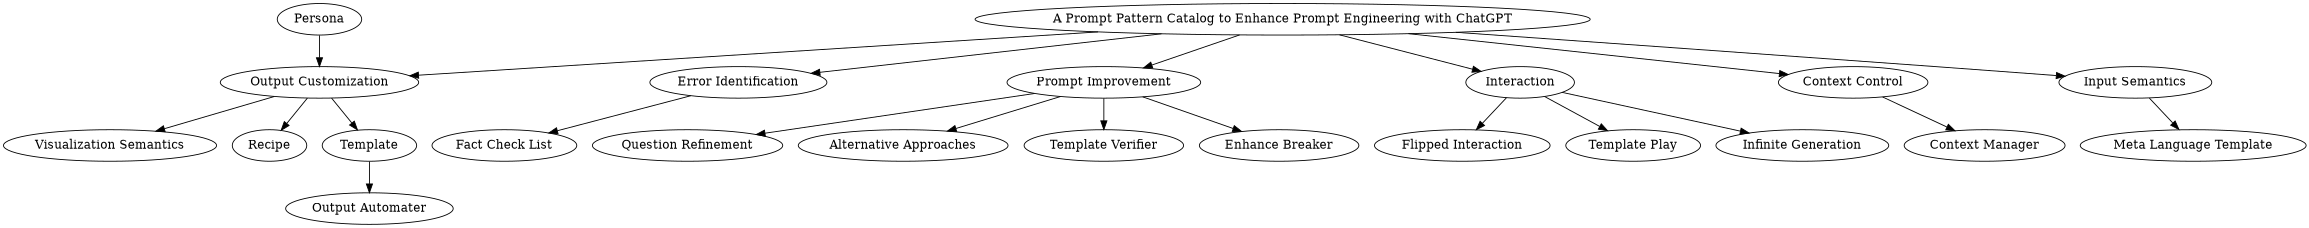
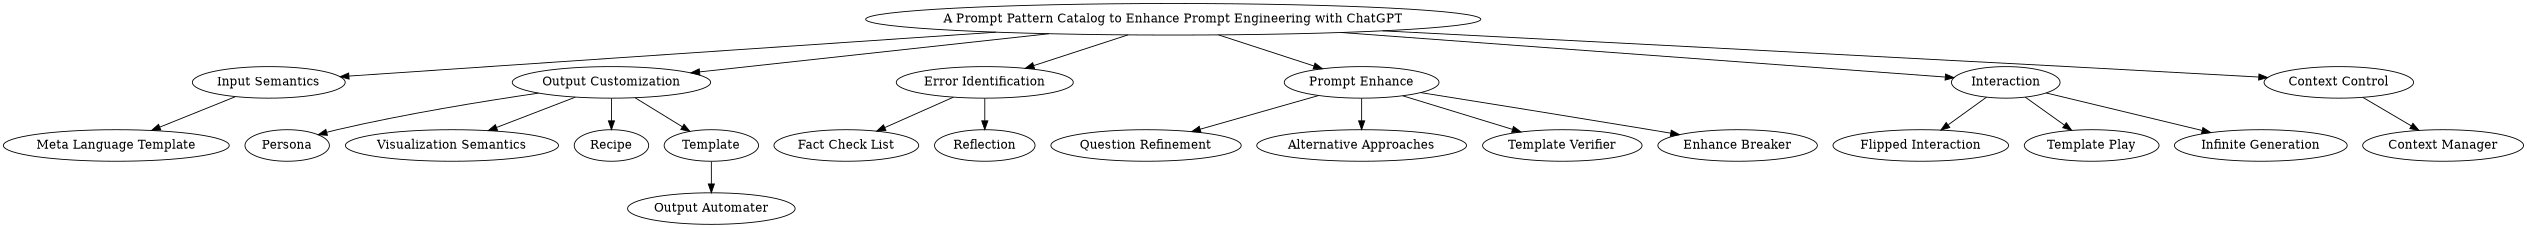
(319, 47) -> (432, 110)
(1104, 82) -> (1362, 82)
none -> (985, 145)
